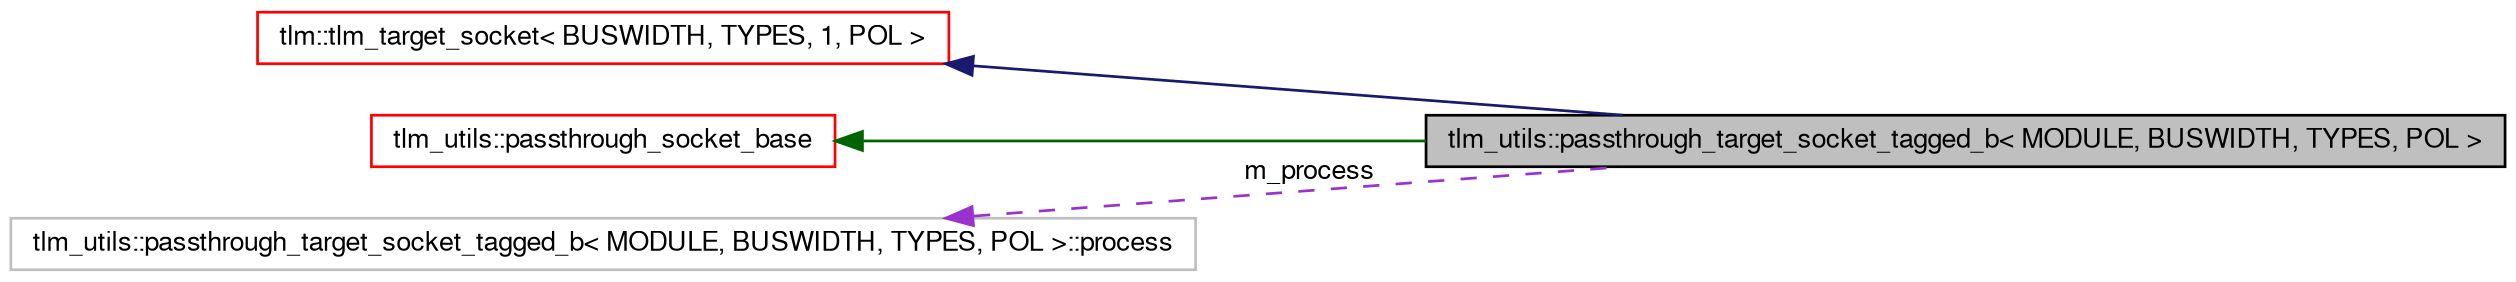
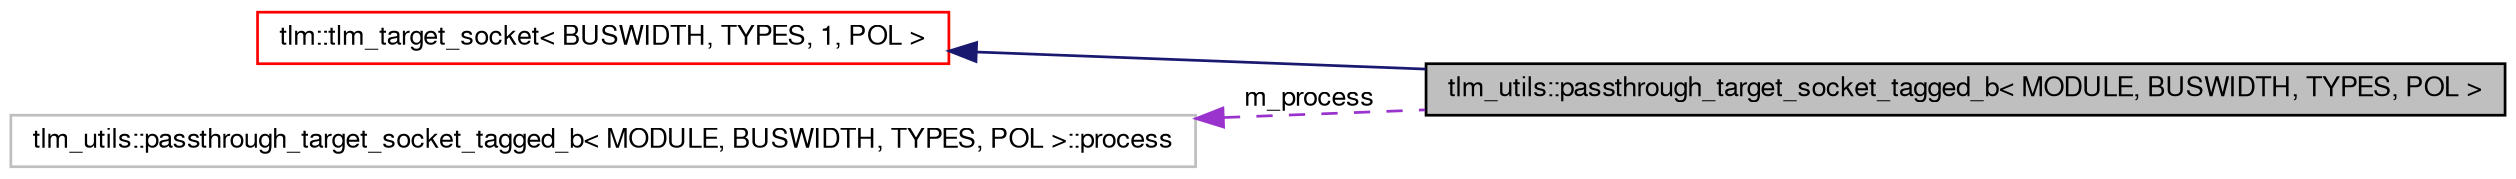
(603, 141) -> none
